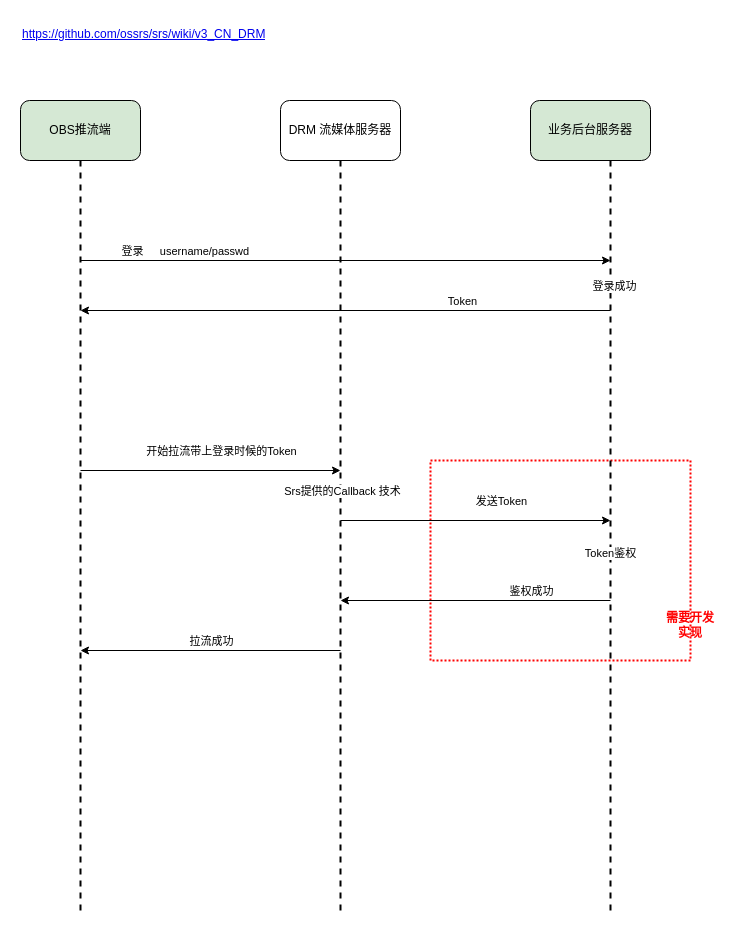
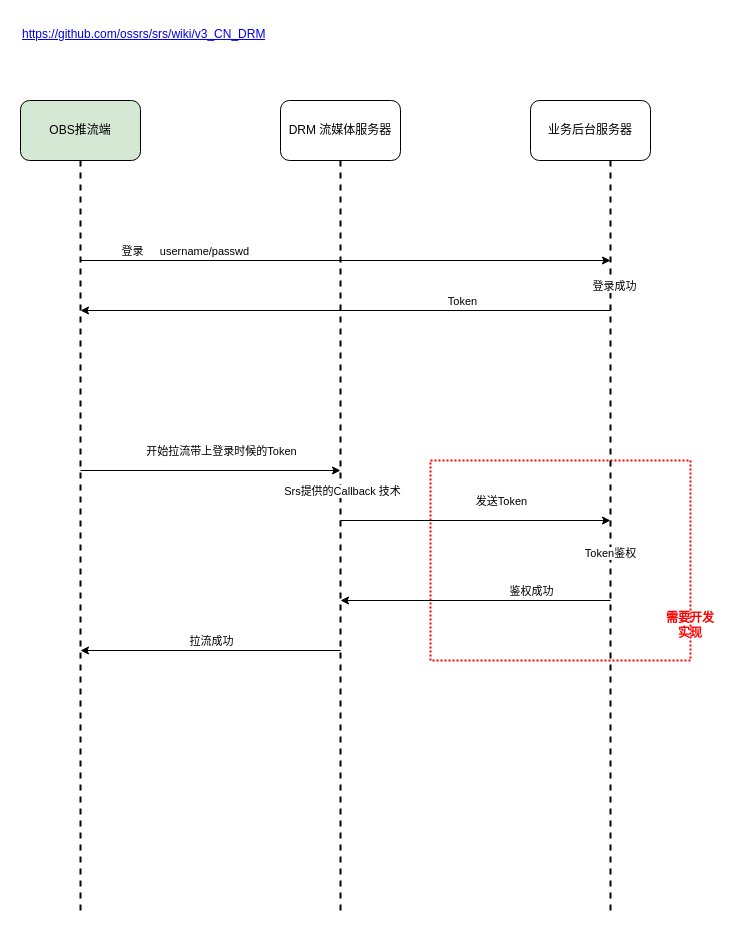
(591, 131) -> (591, 131)
